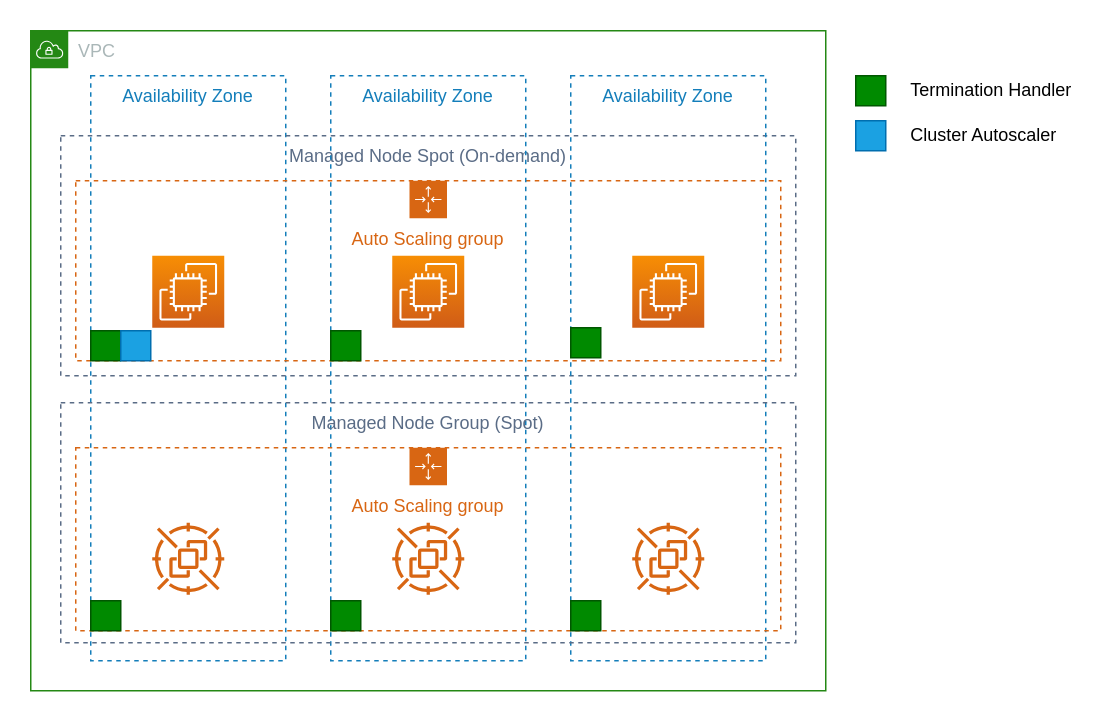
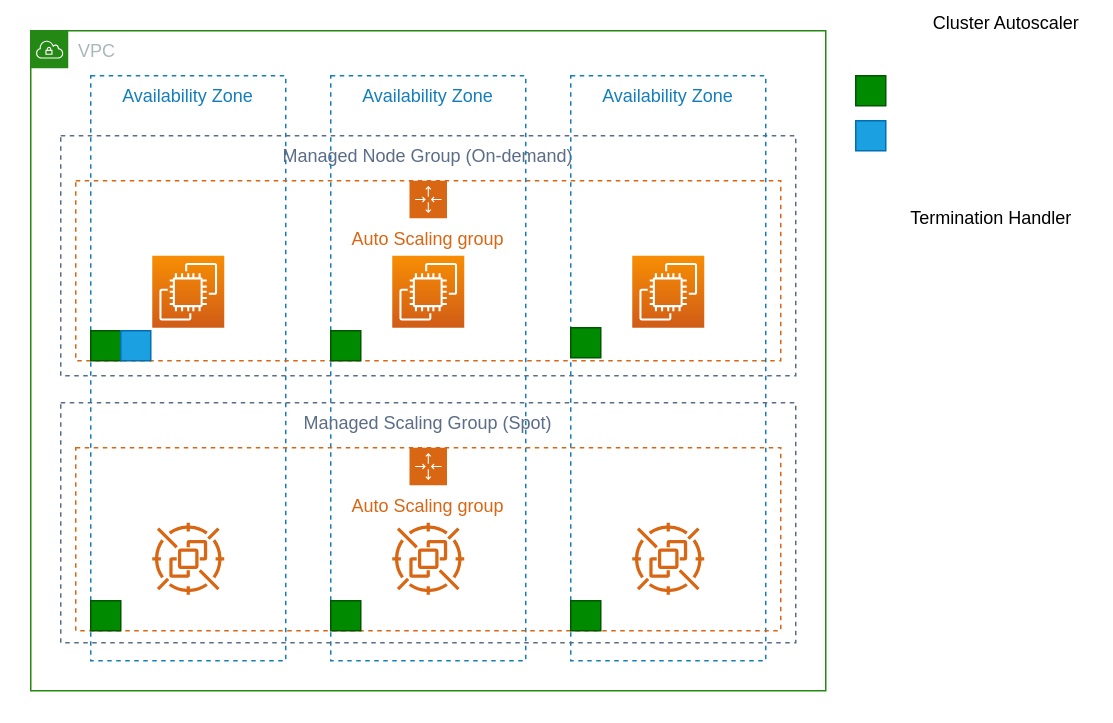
(991, 91) -> (991, 218)
(983, 136) -> (1006, 23)
(428, 156) -> (428, 156)
(428, 423) -> (428, 423)
